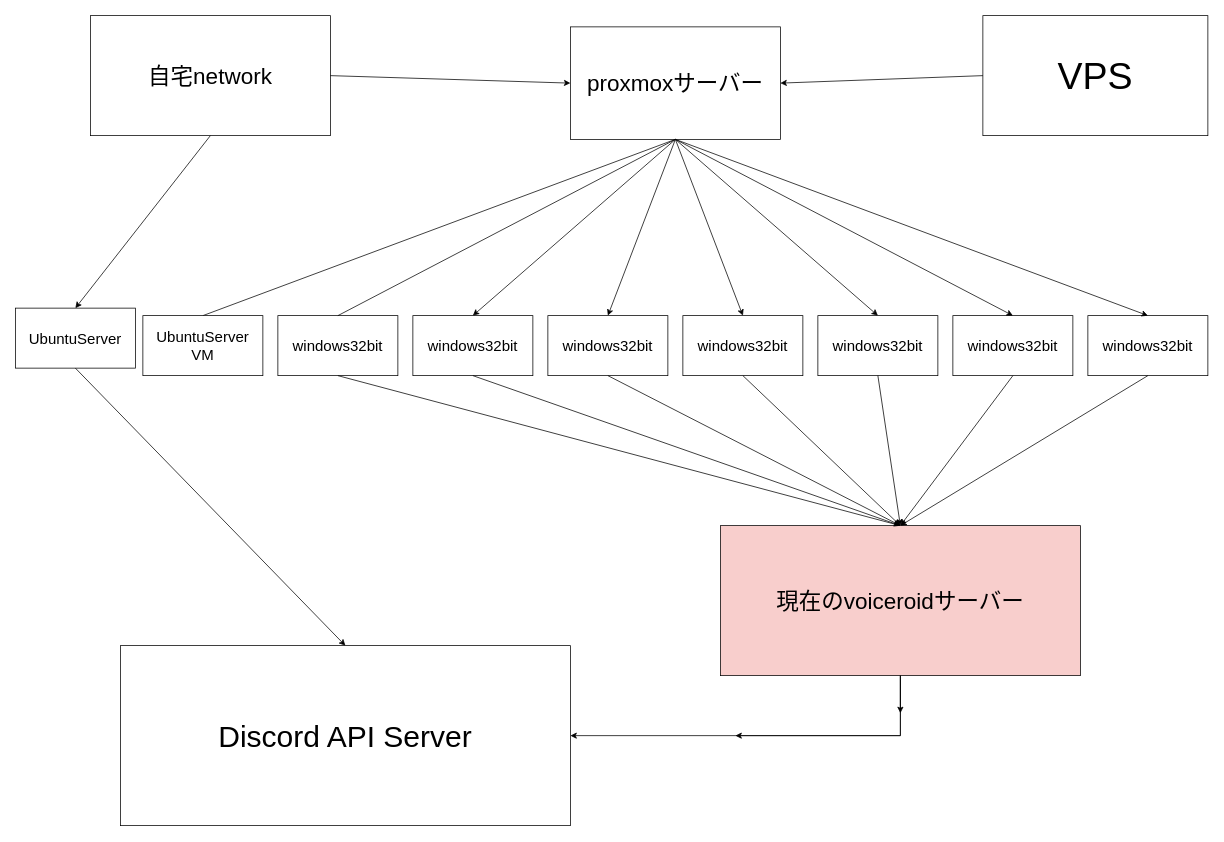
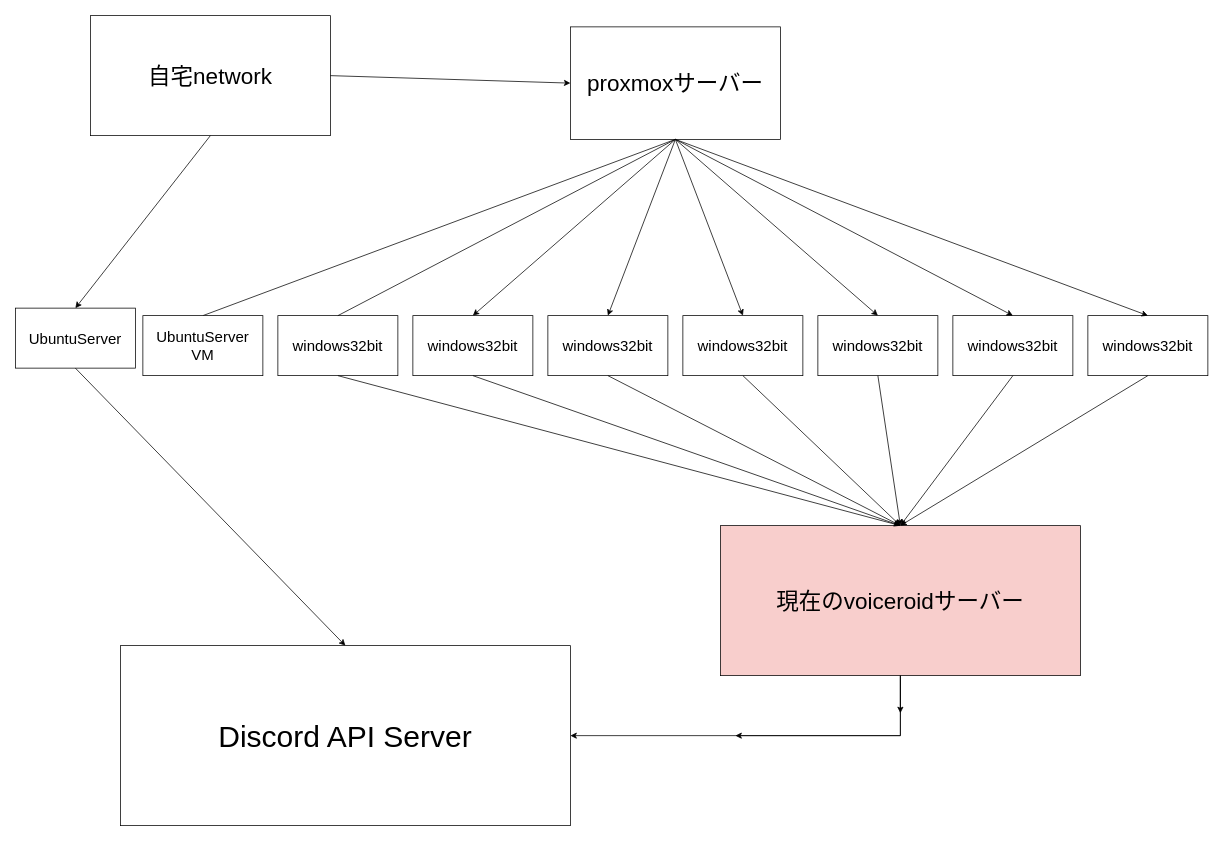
(1095, 75) -> none
(885, 79) -> none
